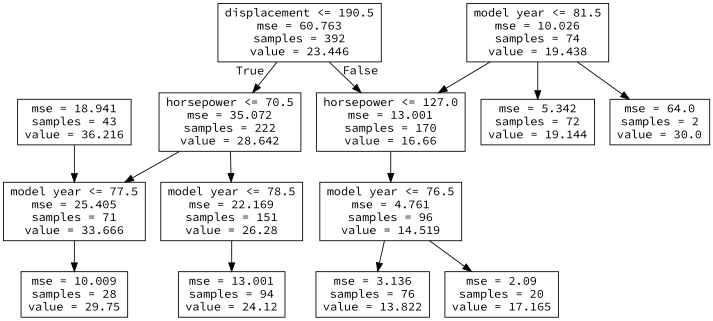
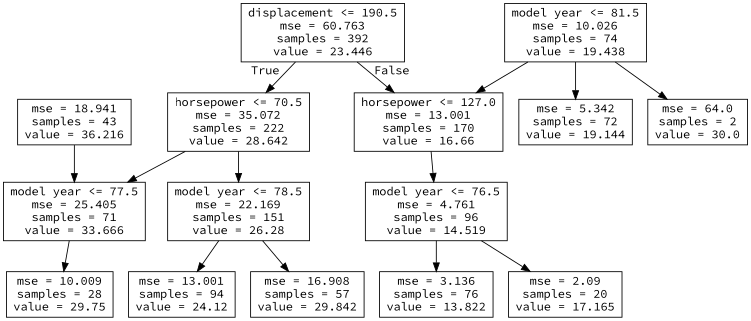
none -> (307, 294)
